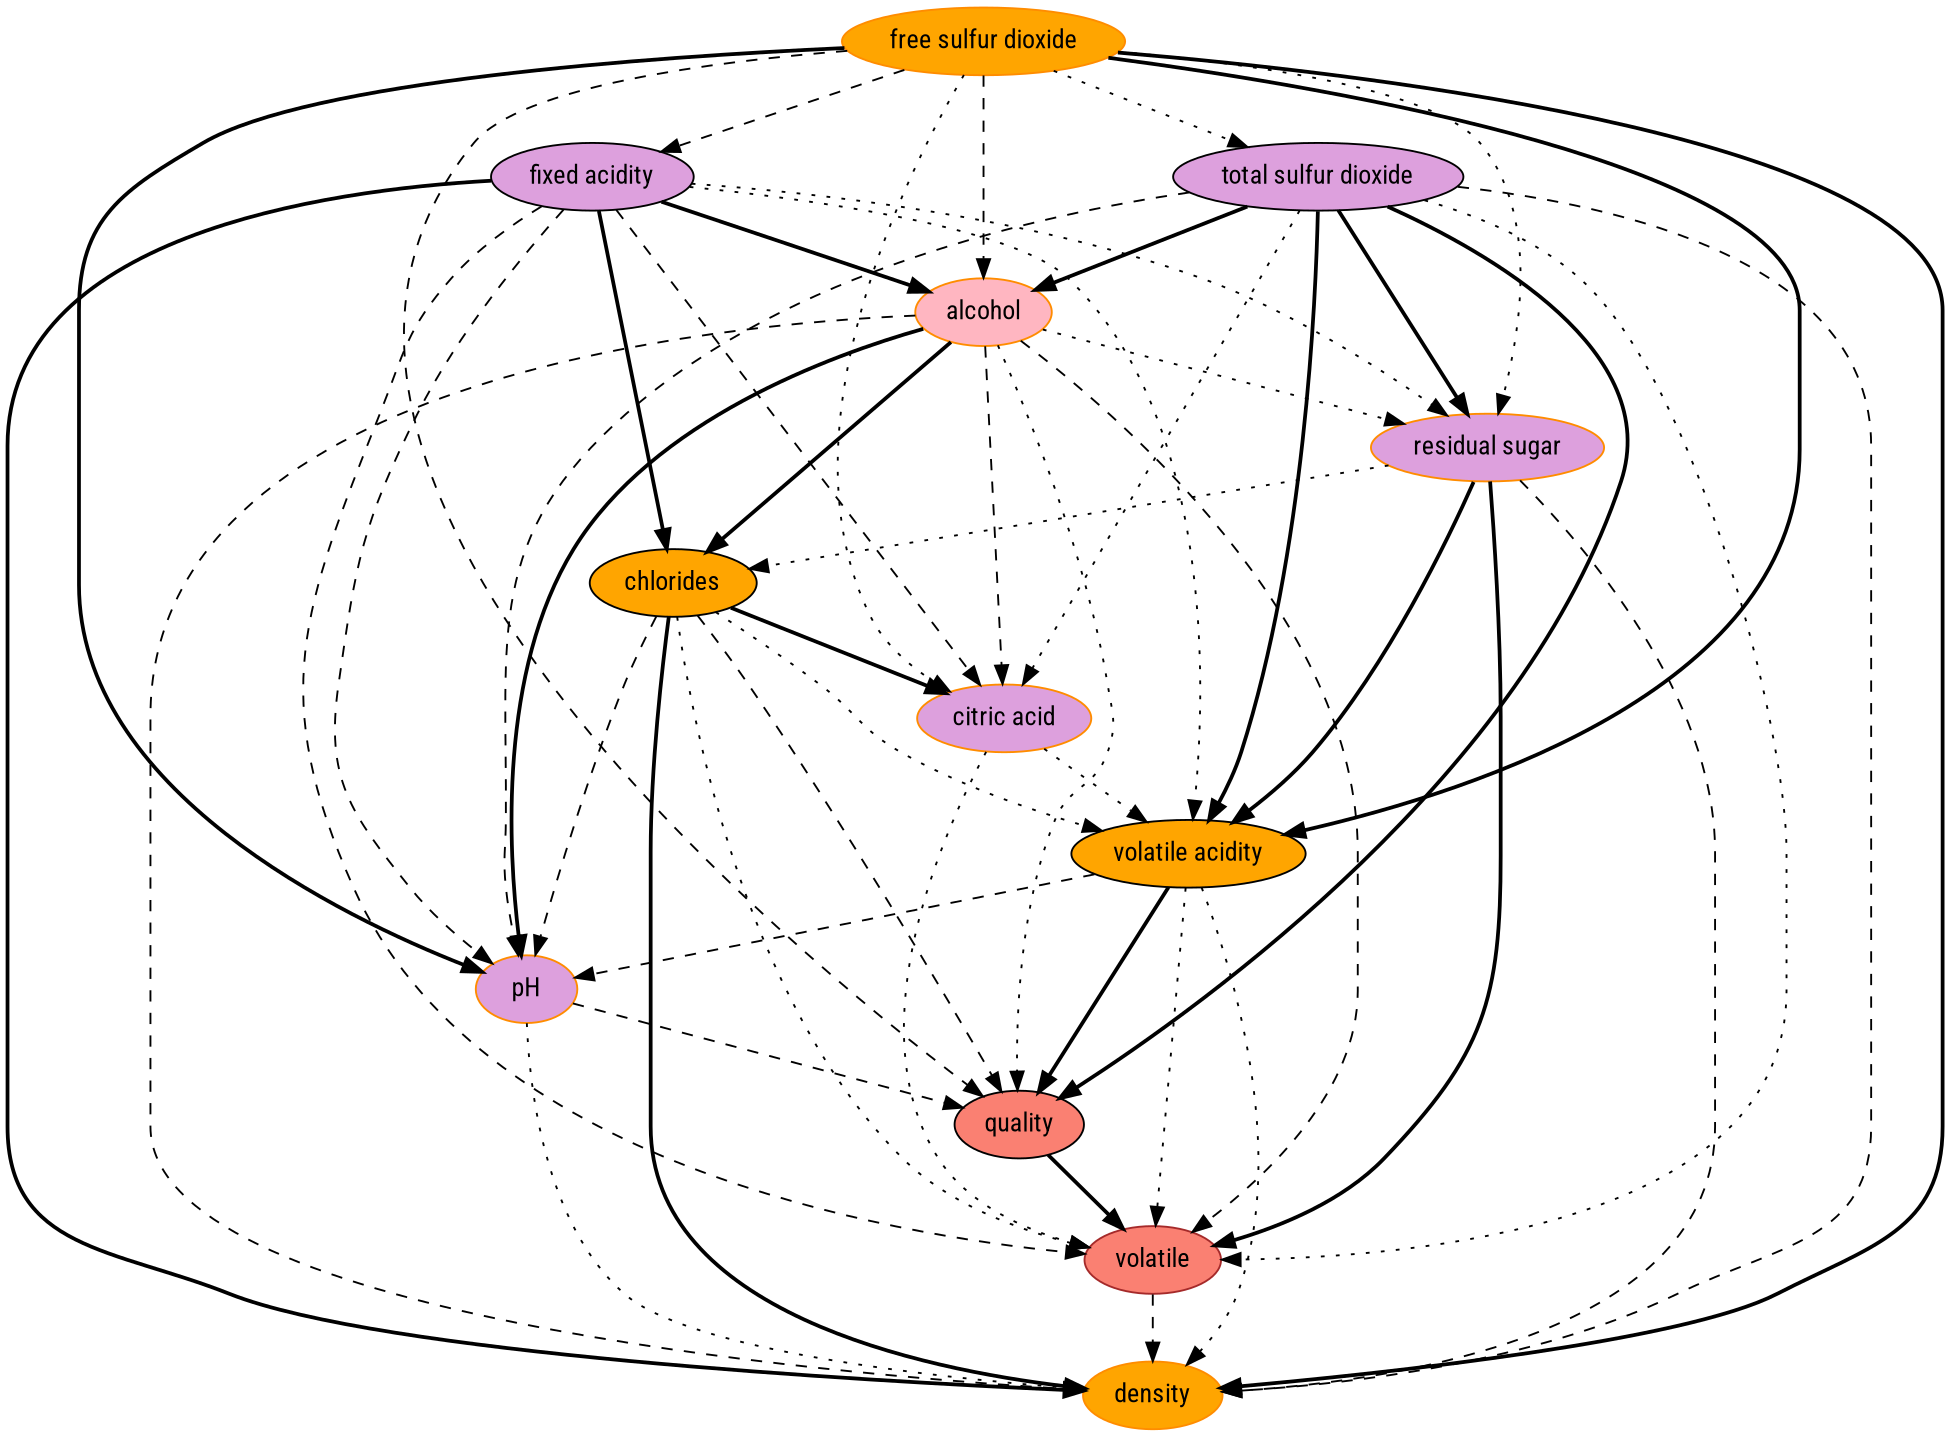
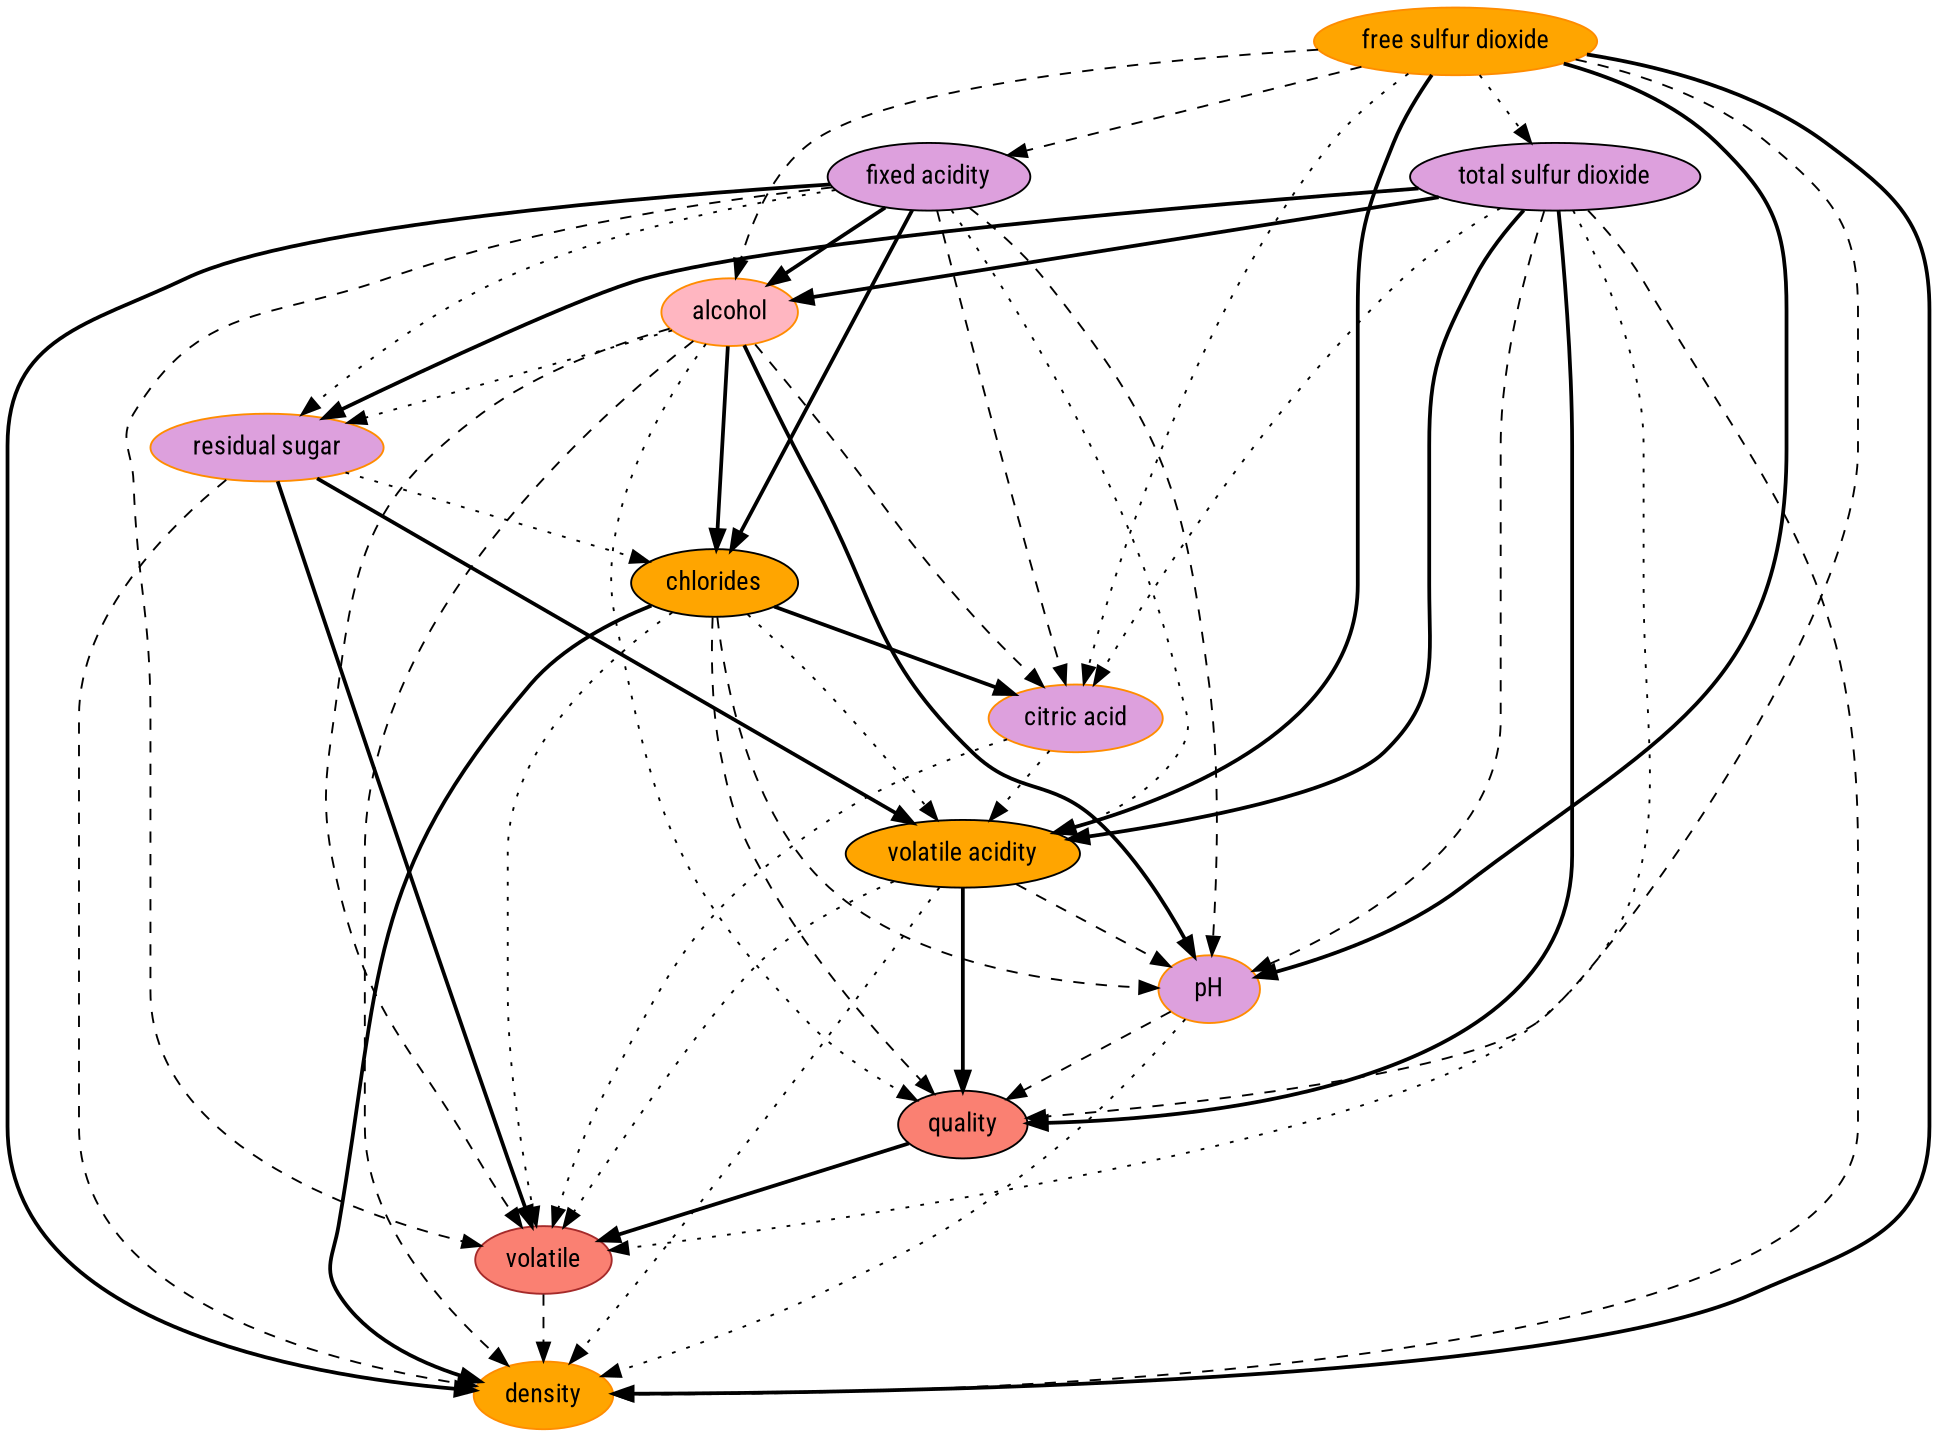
(1472, 137) -> none
